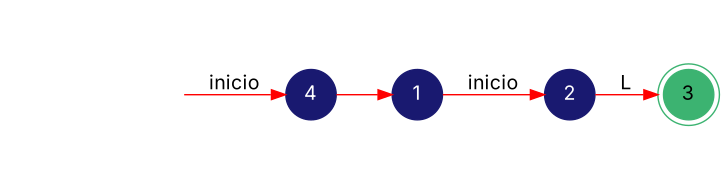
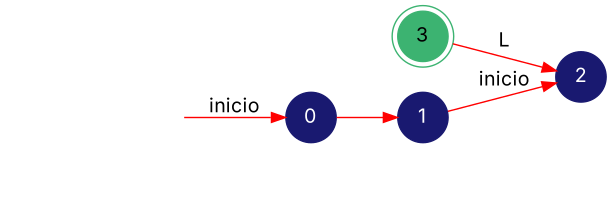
(311, 95) -> (311, 117)
(619, 95) -> (498, 56)
